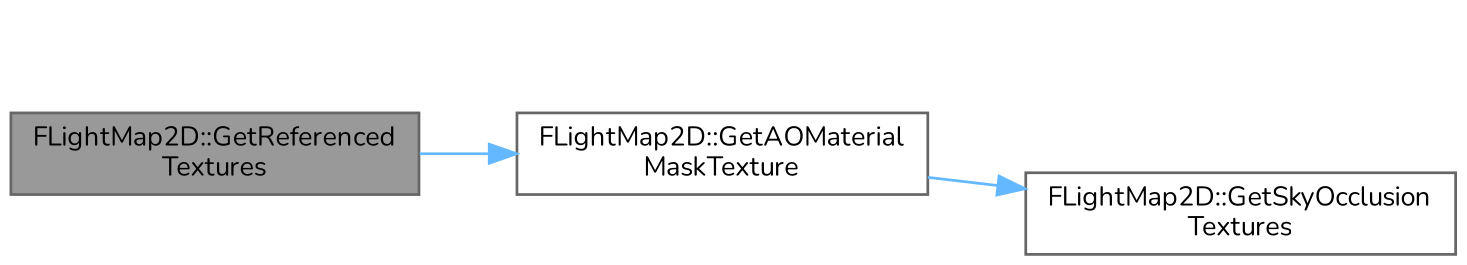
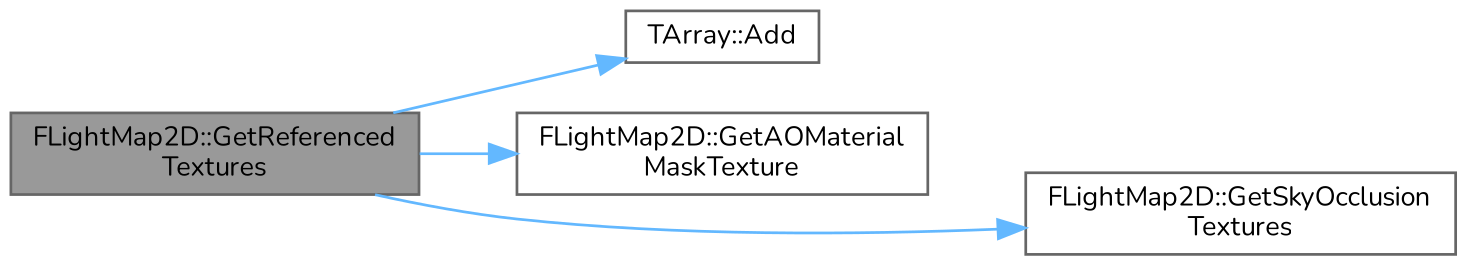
none -> (722, 37)
(963, 181) -> (685, 231)
